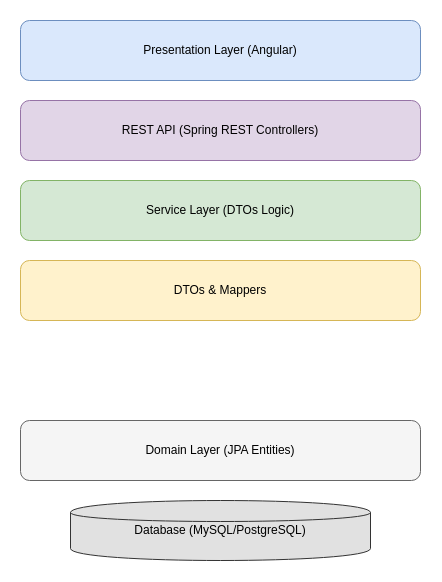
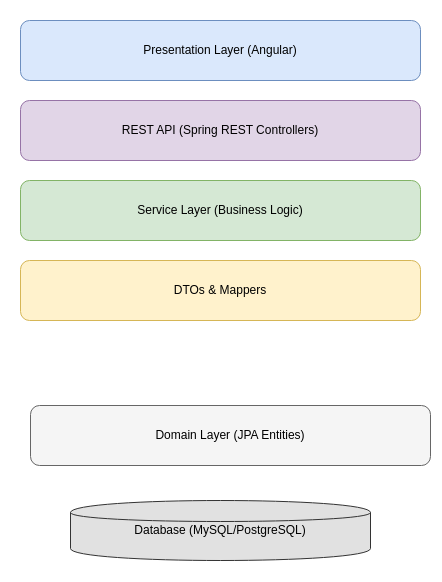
(221, 211) -> (221, 211)
(221, 451) -> (231, 436)
